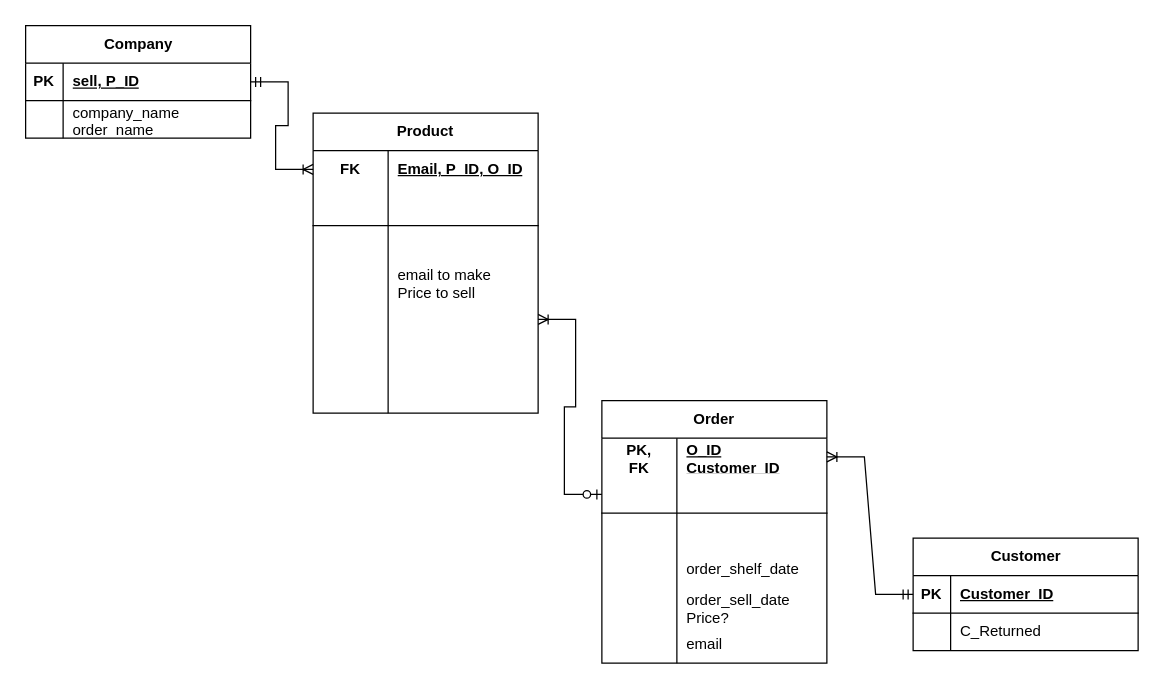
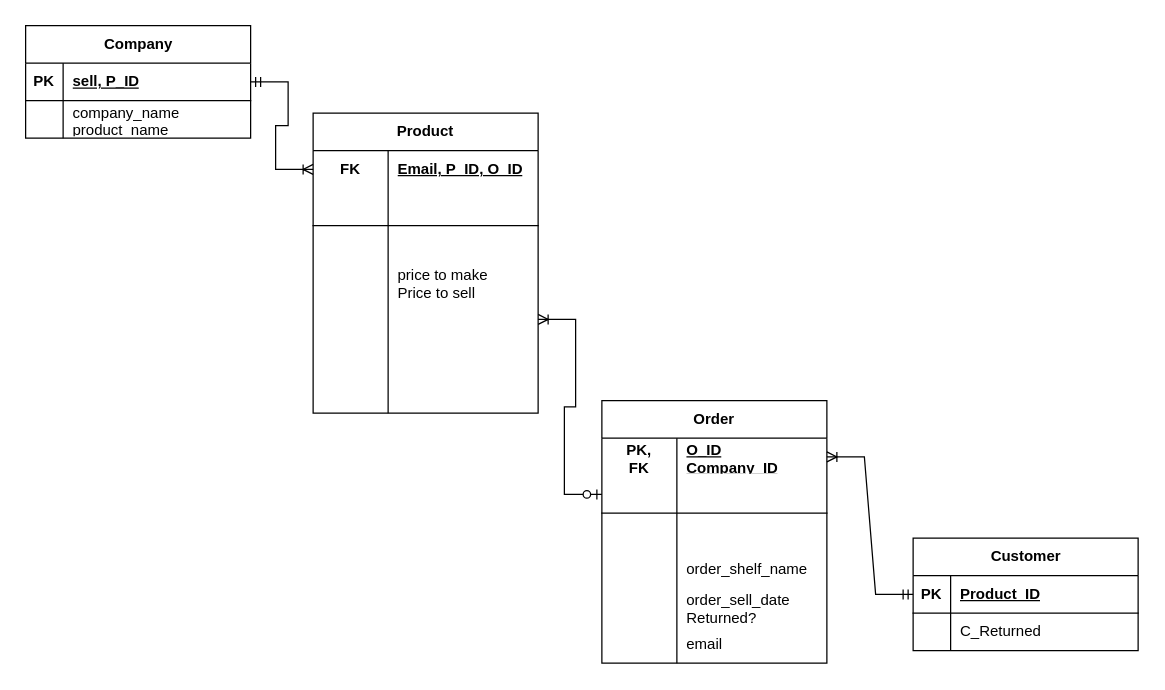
(124, 119) -> (124, 119)
(445, 282) -> (447, 282)
(733, 457) -> (729, 457)
(752, 569) -> (752, 569)
(1007, 594) -> (1003, 594)
(746, 607) -> (746, 607)
